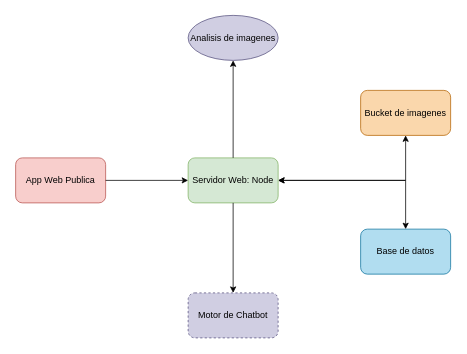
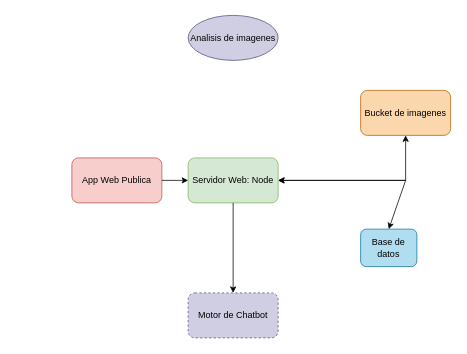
(233, 67) -> none
(60, 180) -> (117, 180)
(405, 252) -> (389, 248)
